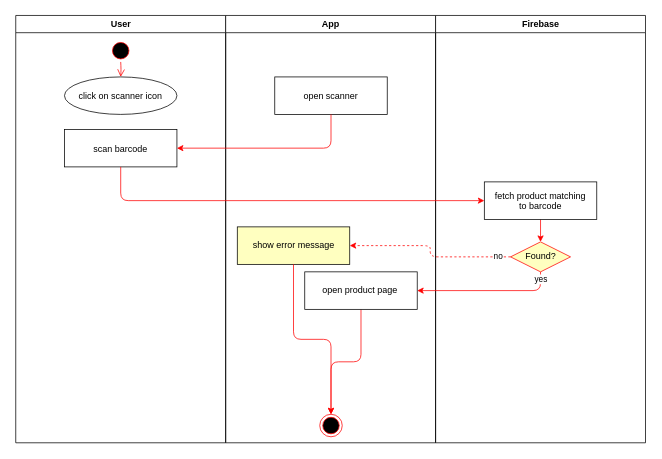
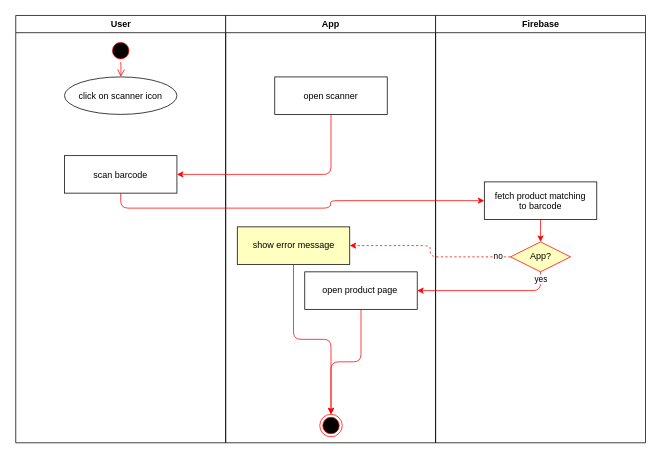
(121, 148) -> (121, 174)
(541, 257) -> (541, 257)
